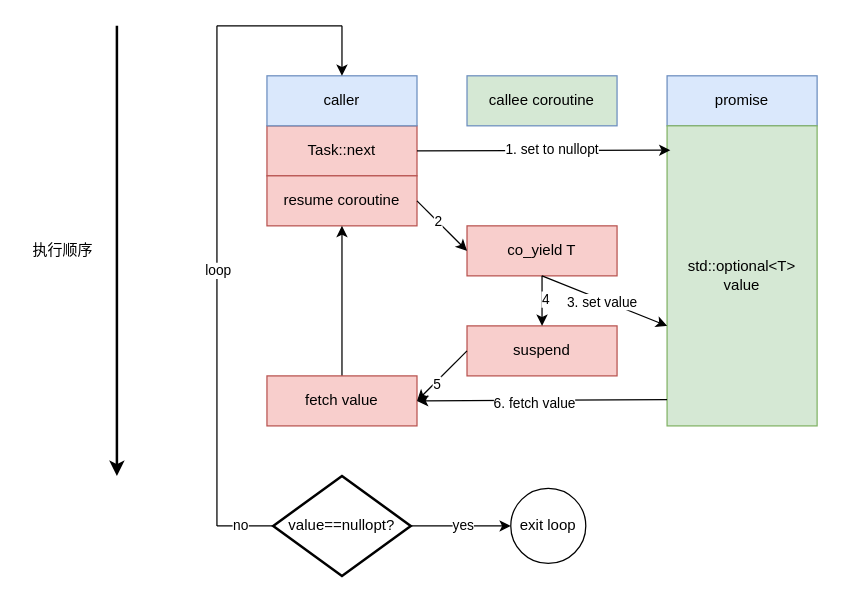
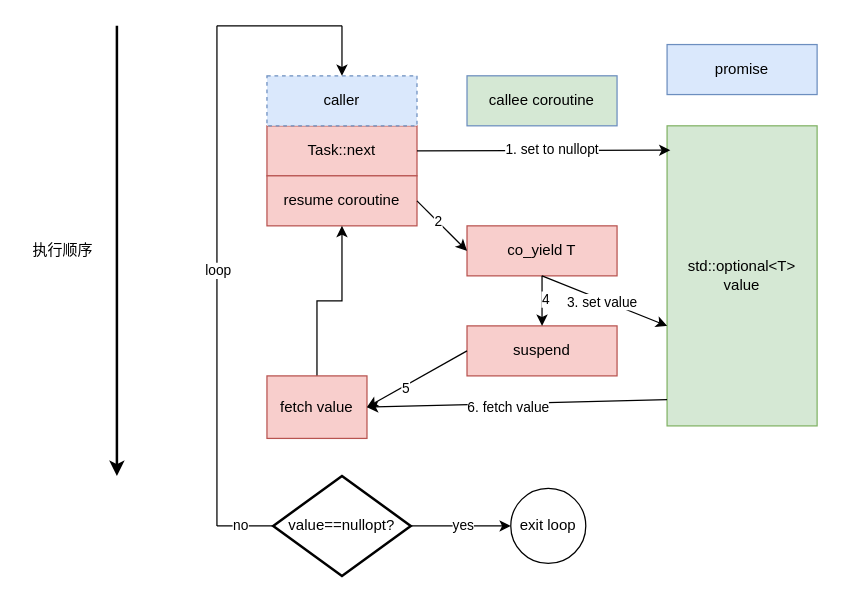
(342, 101) -> (342, 101)
(742, 101) -> (742, 69)
(342, 401) -> (317, 407)
